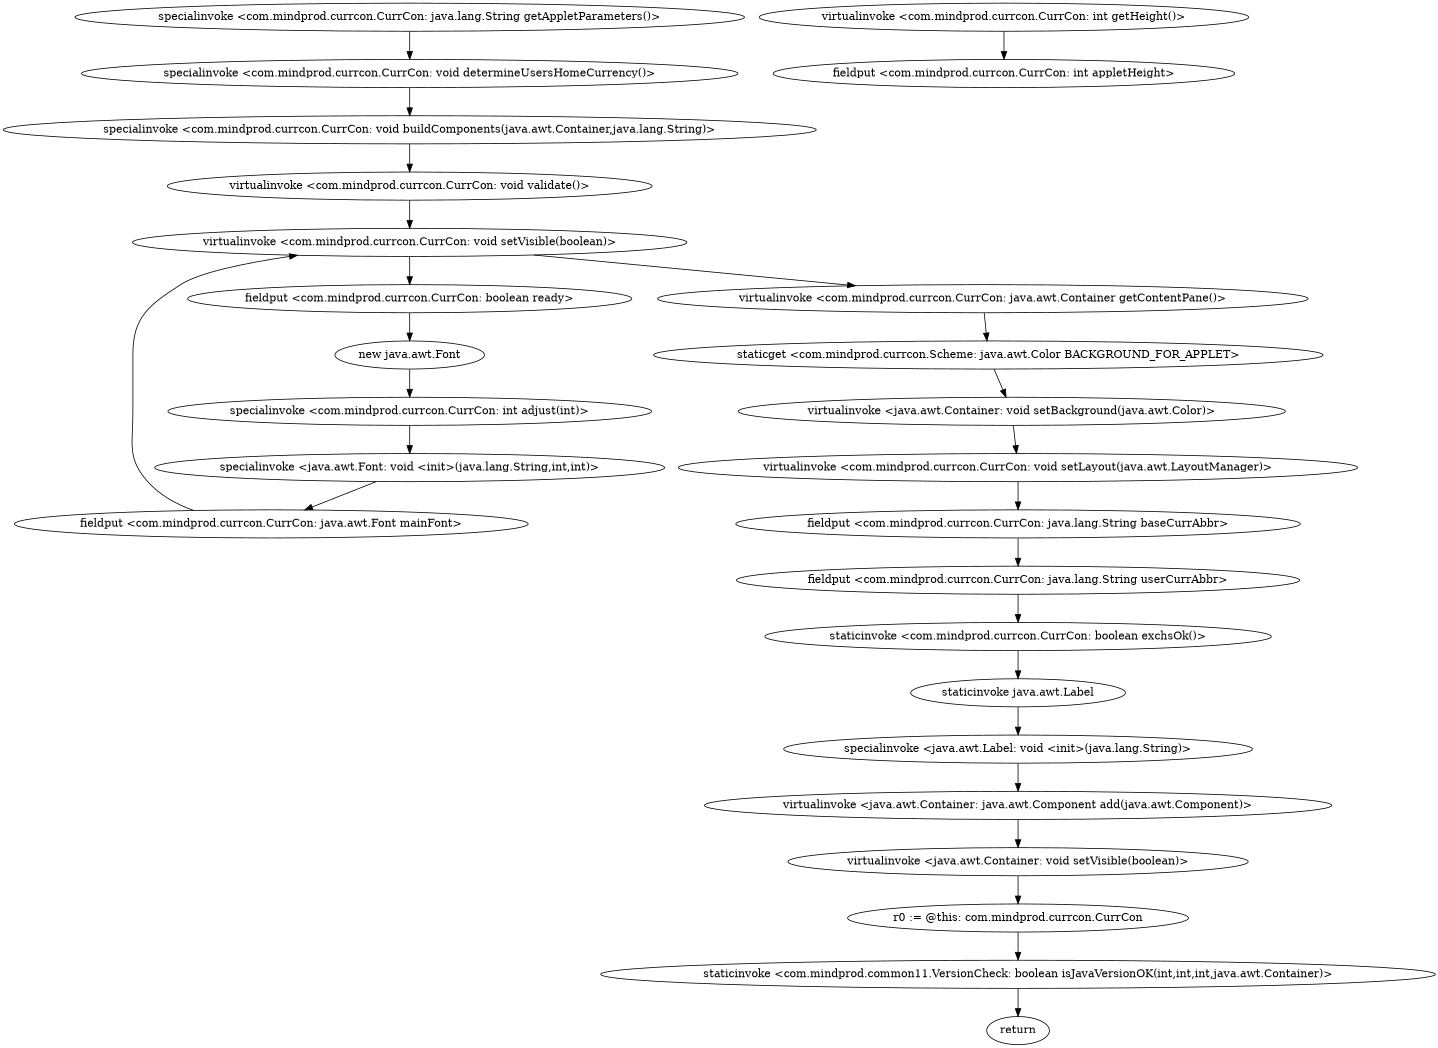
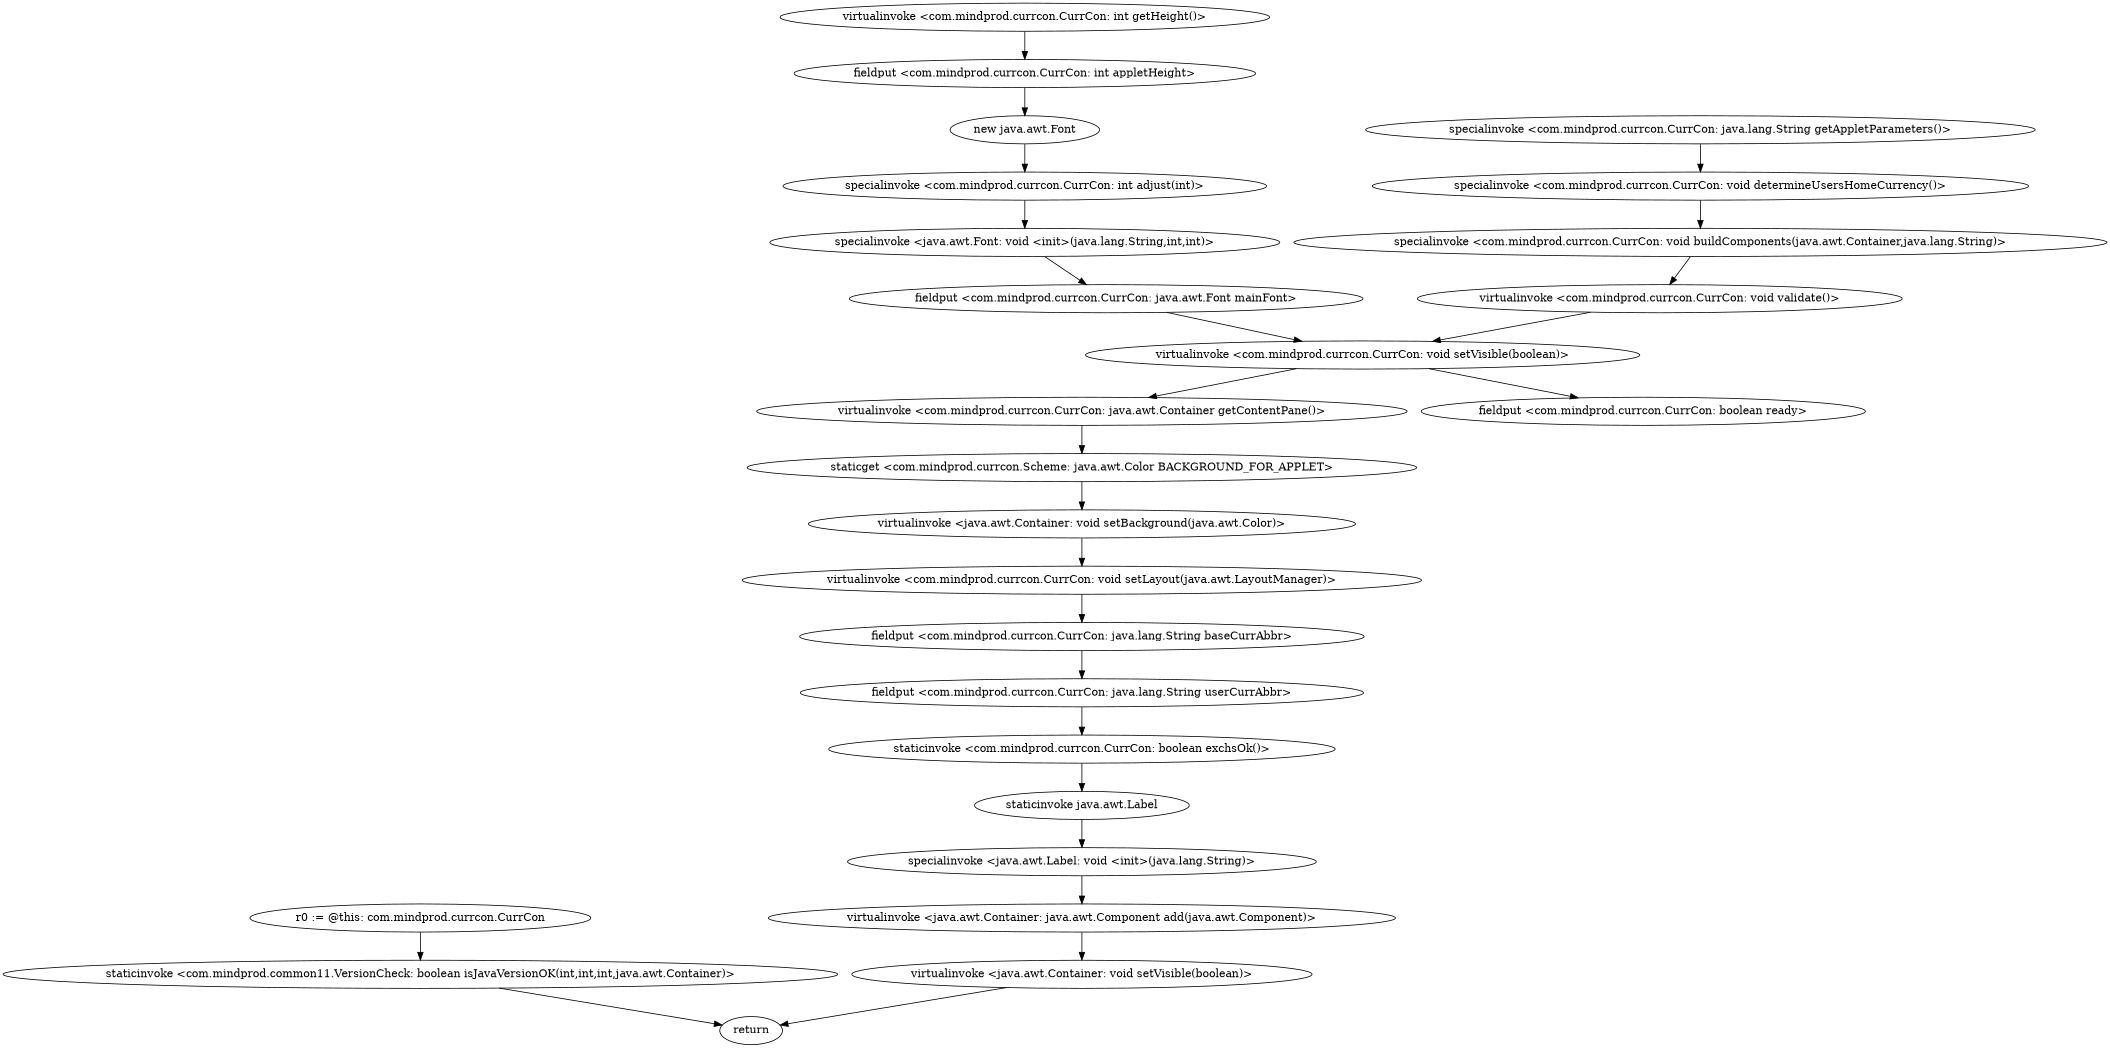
(410, 323) -> (1025, 98)
(1018, 886) -> (897, 1006)
